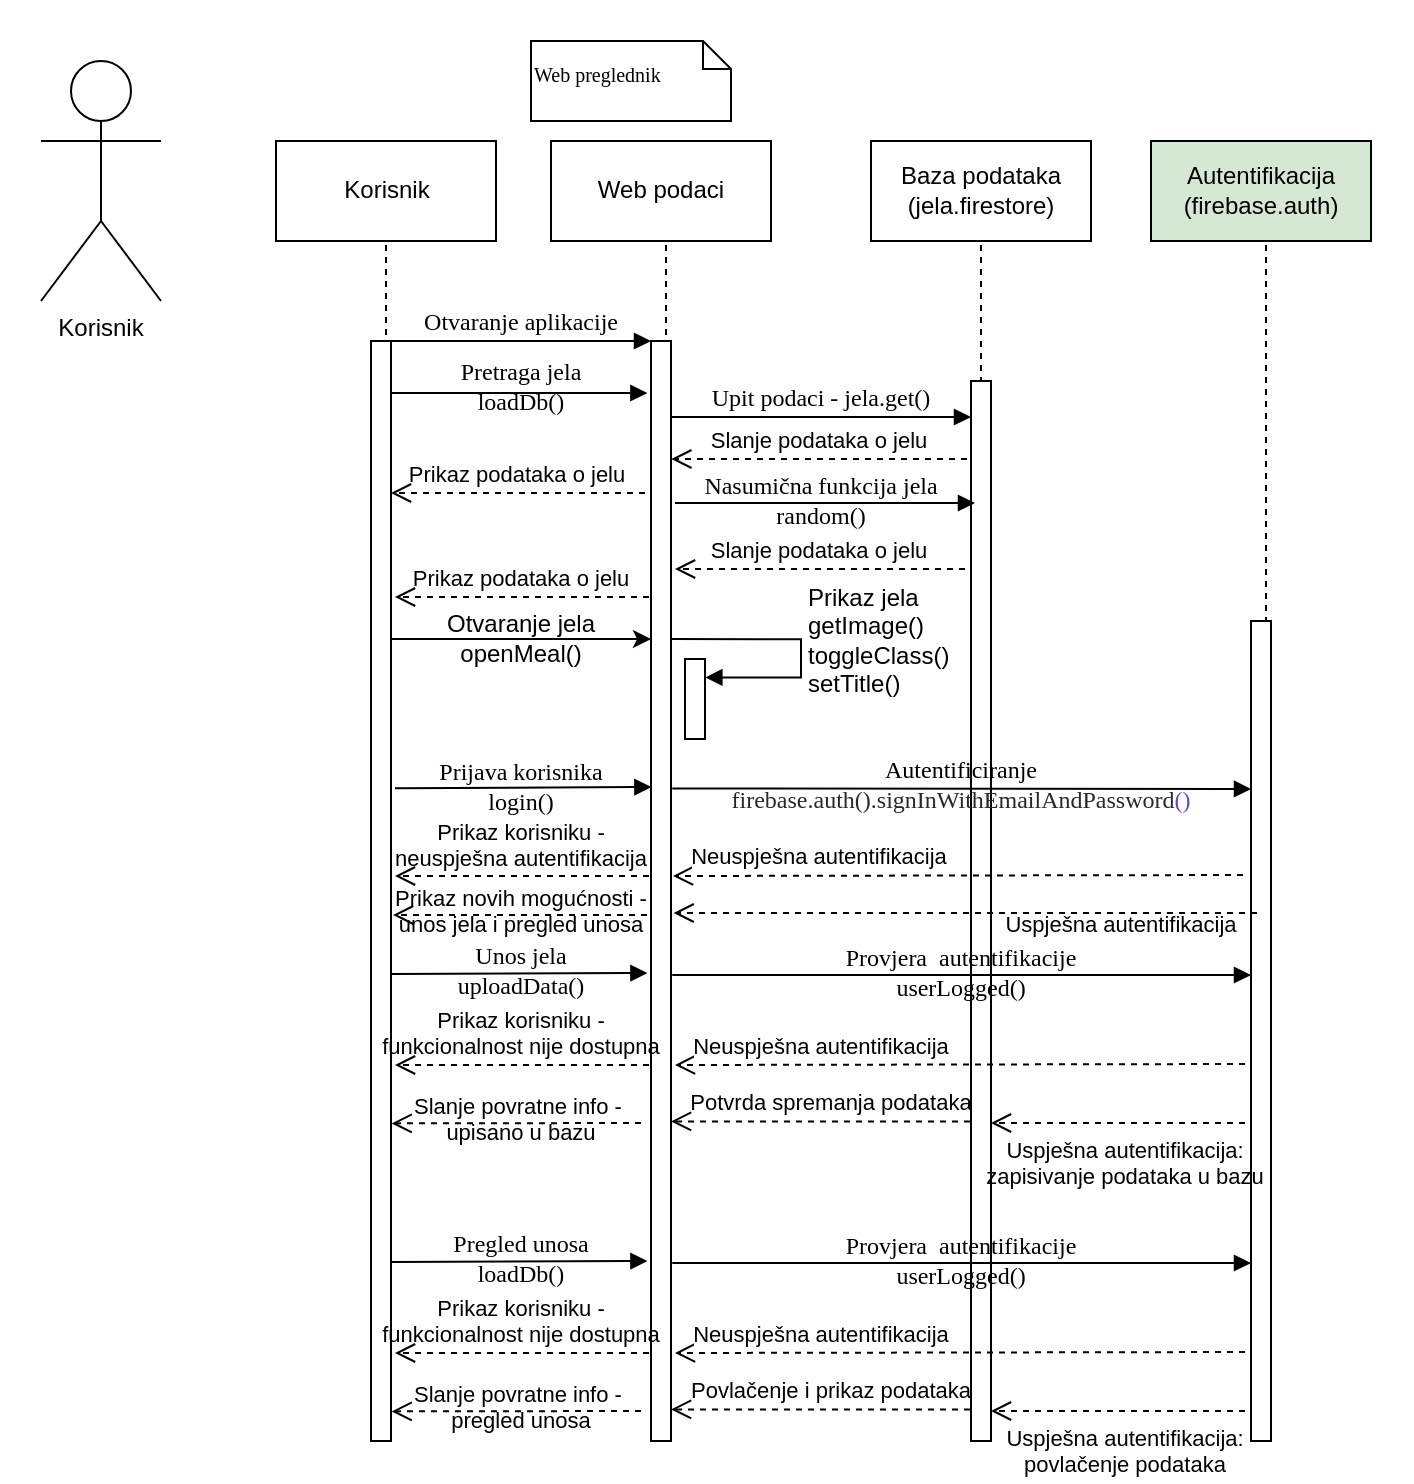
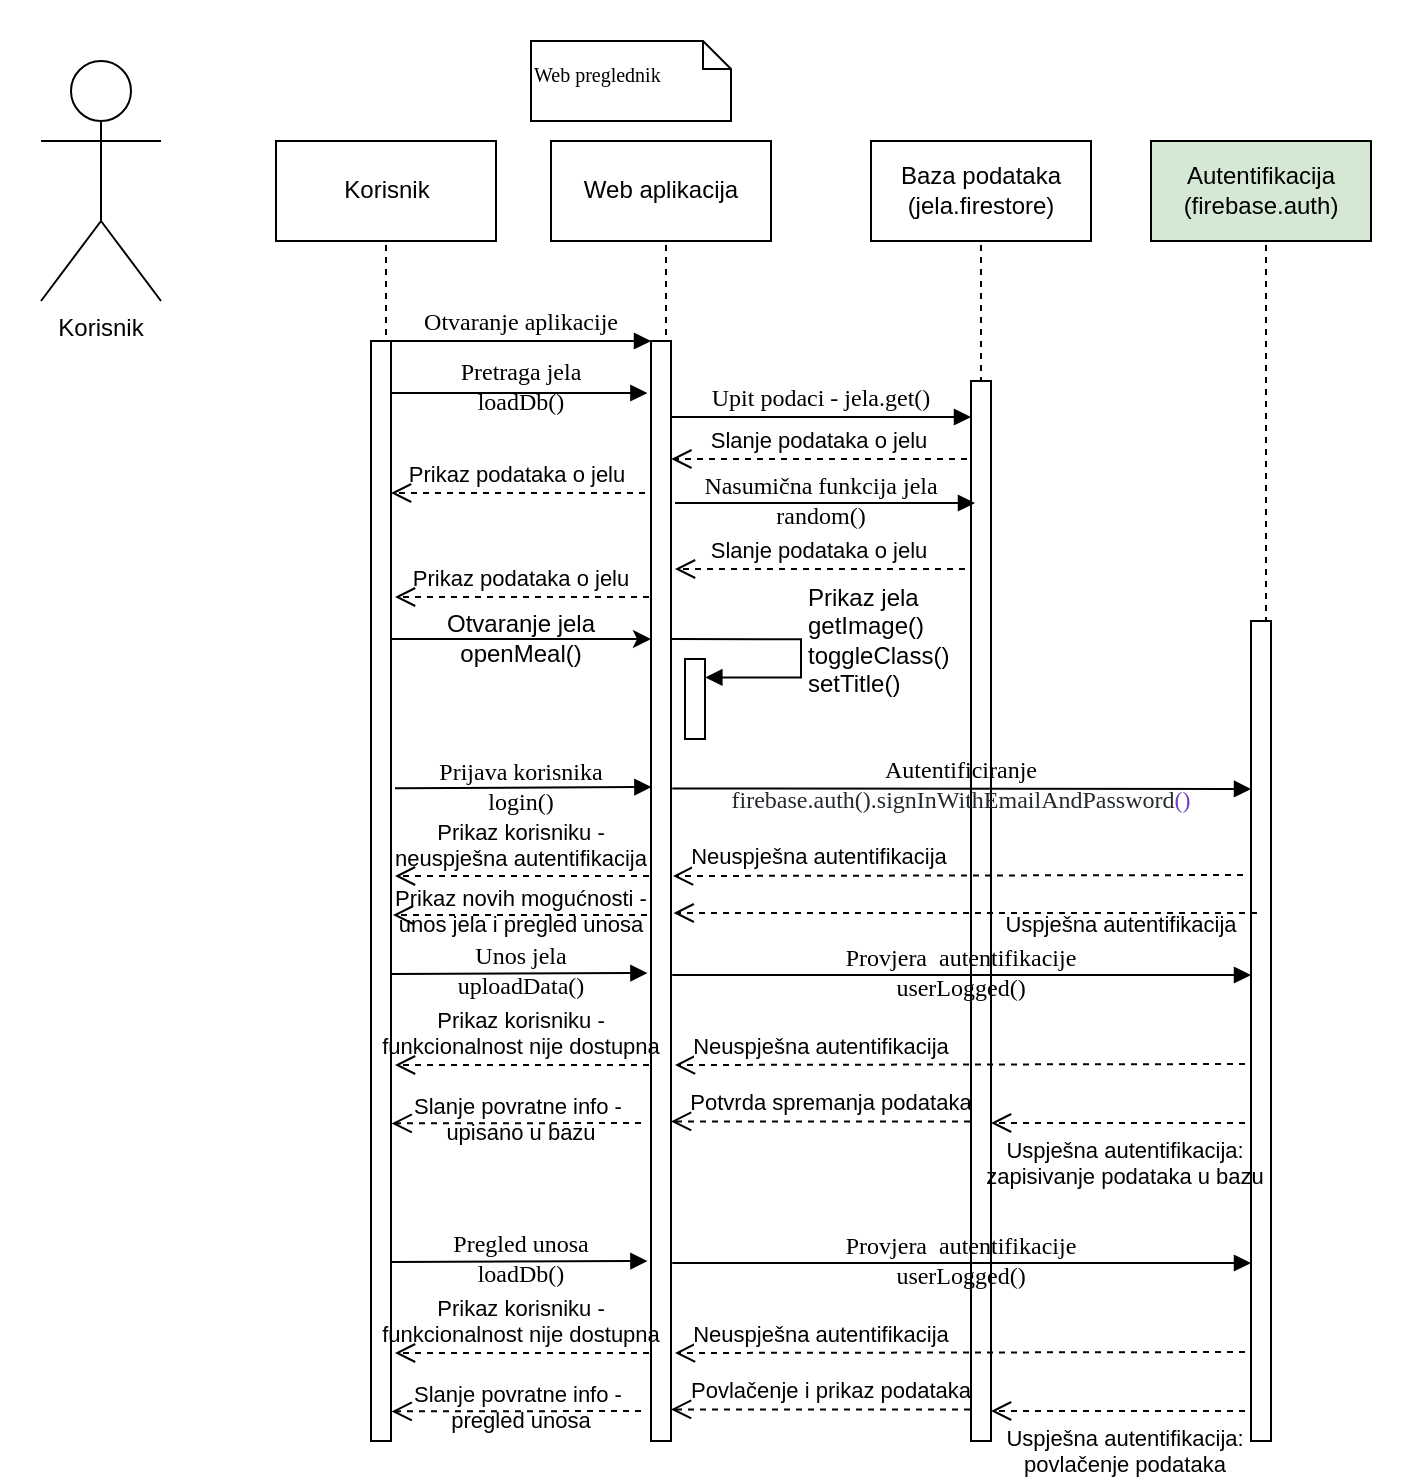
(662, 191) -> (662, 191)
